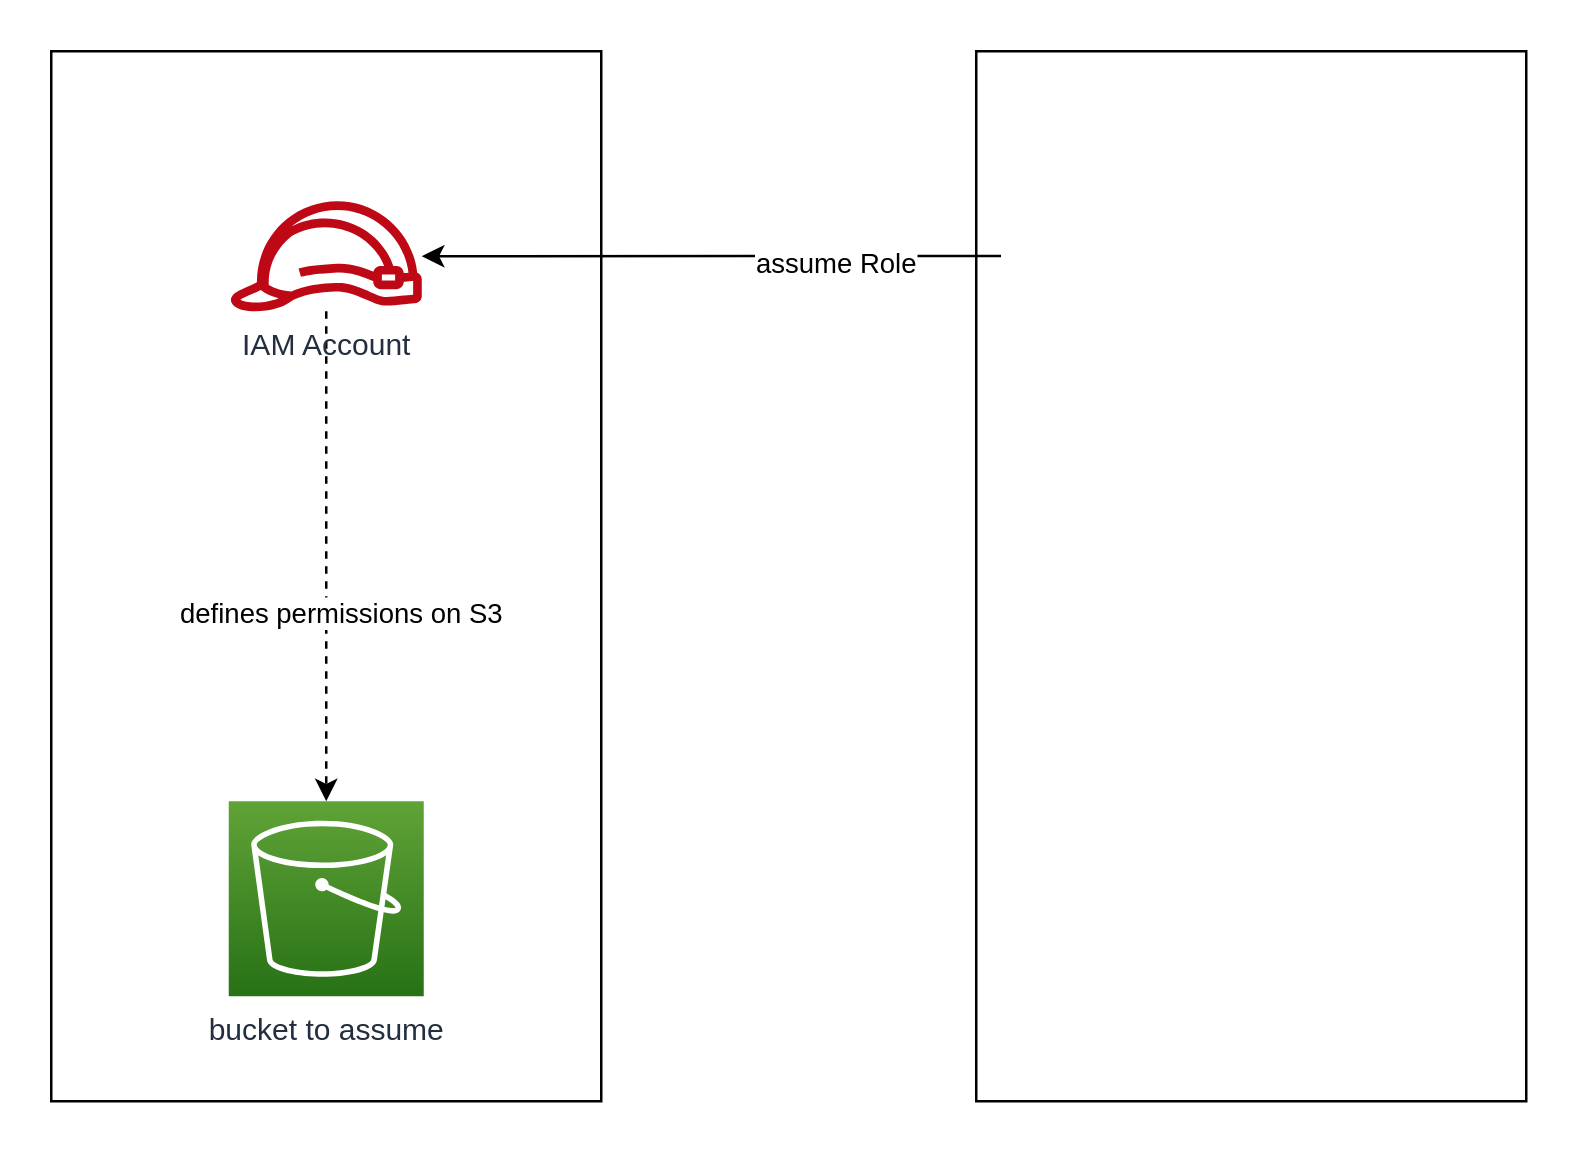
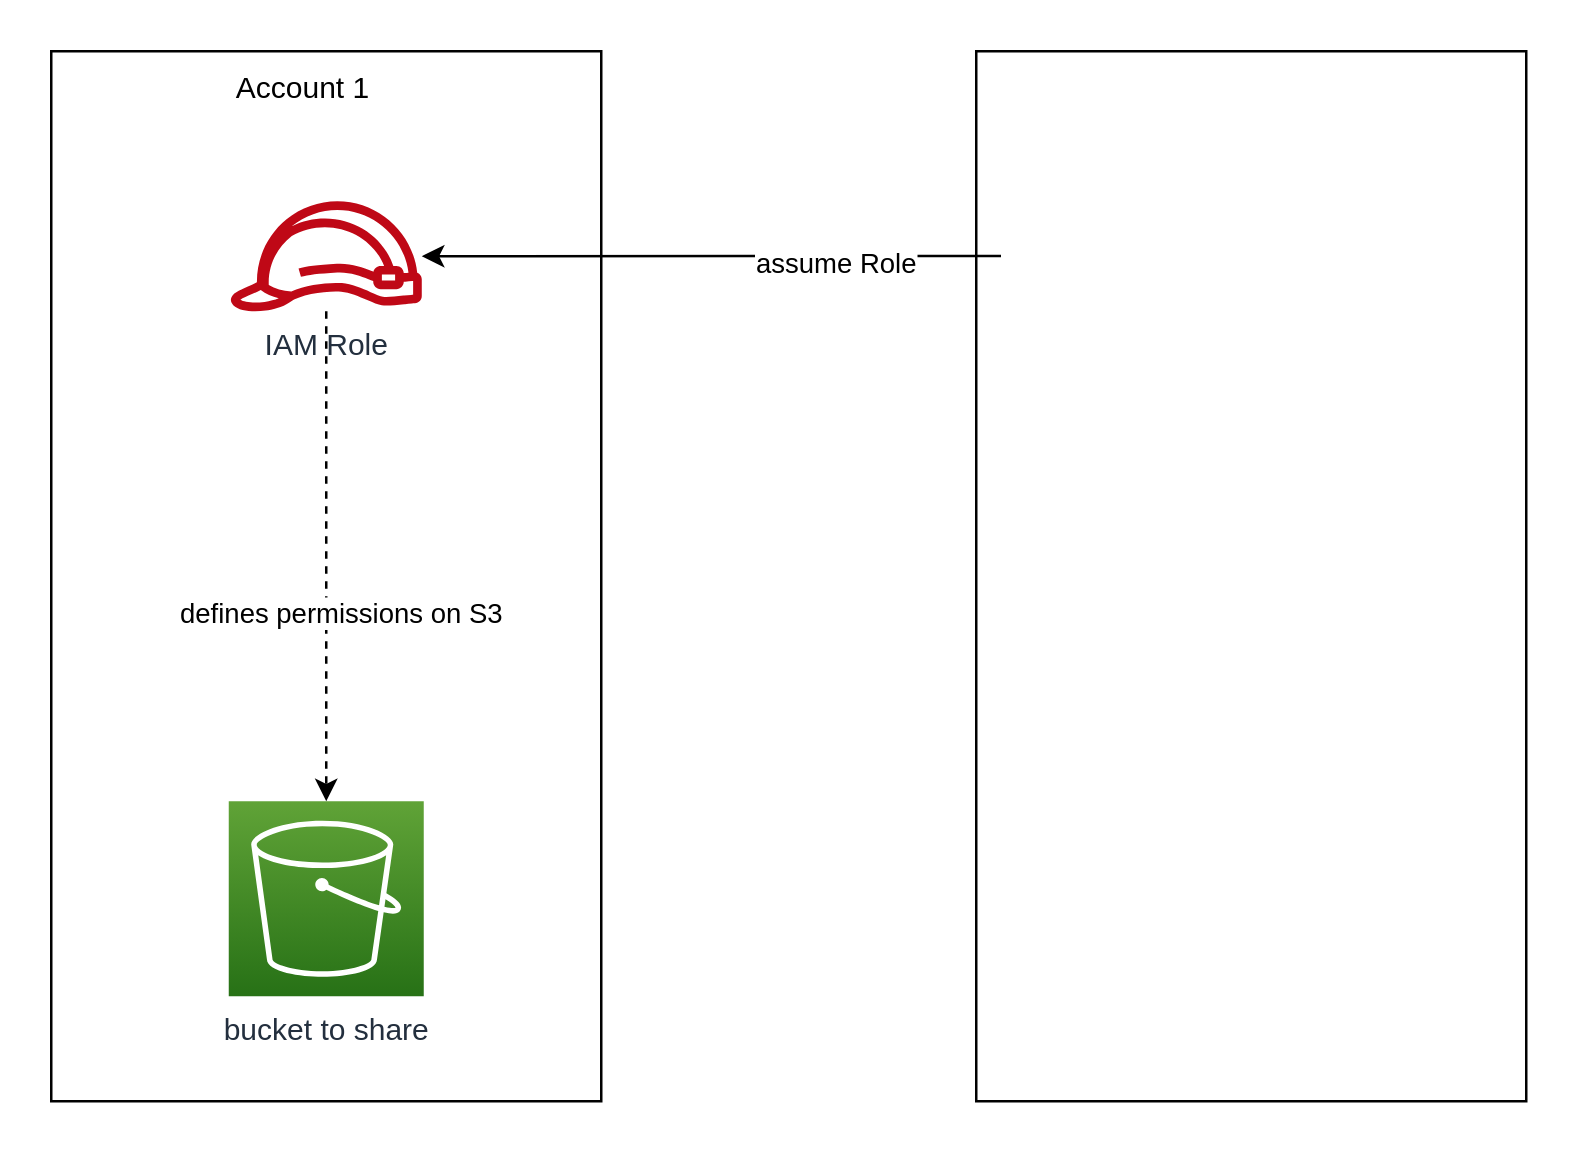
none -> (304, 89)
(328, 347) -> (328, 347)
(328, 1032) -> (328, 1032)
